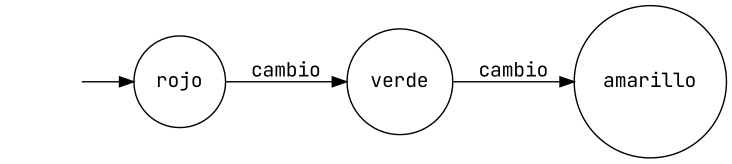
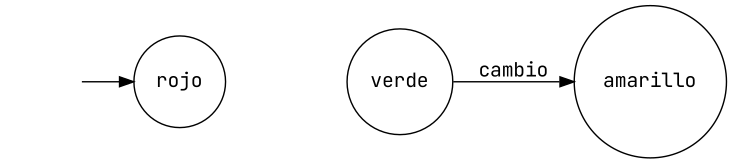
(279, 82) -> none
